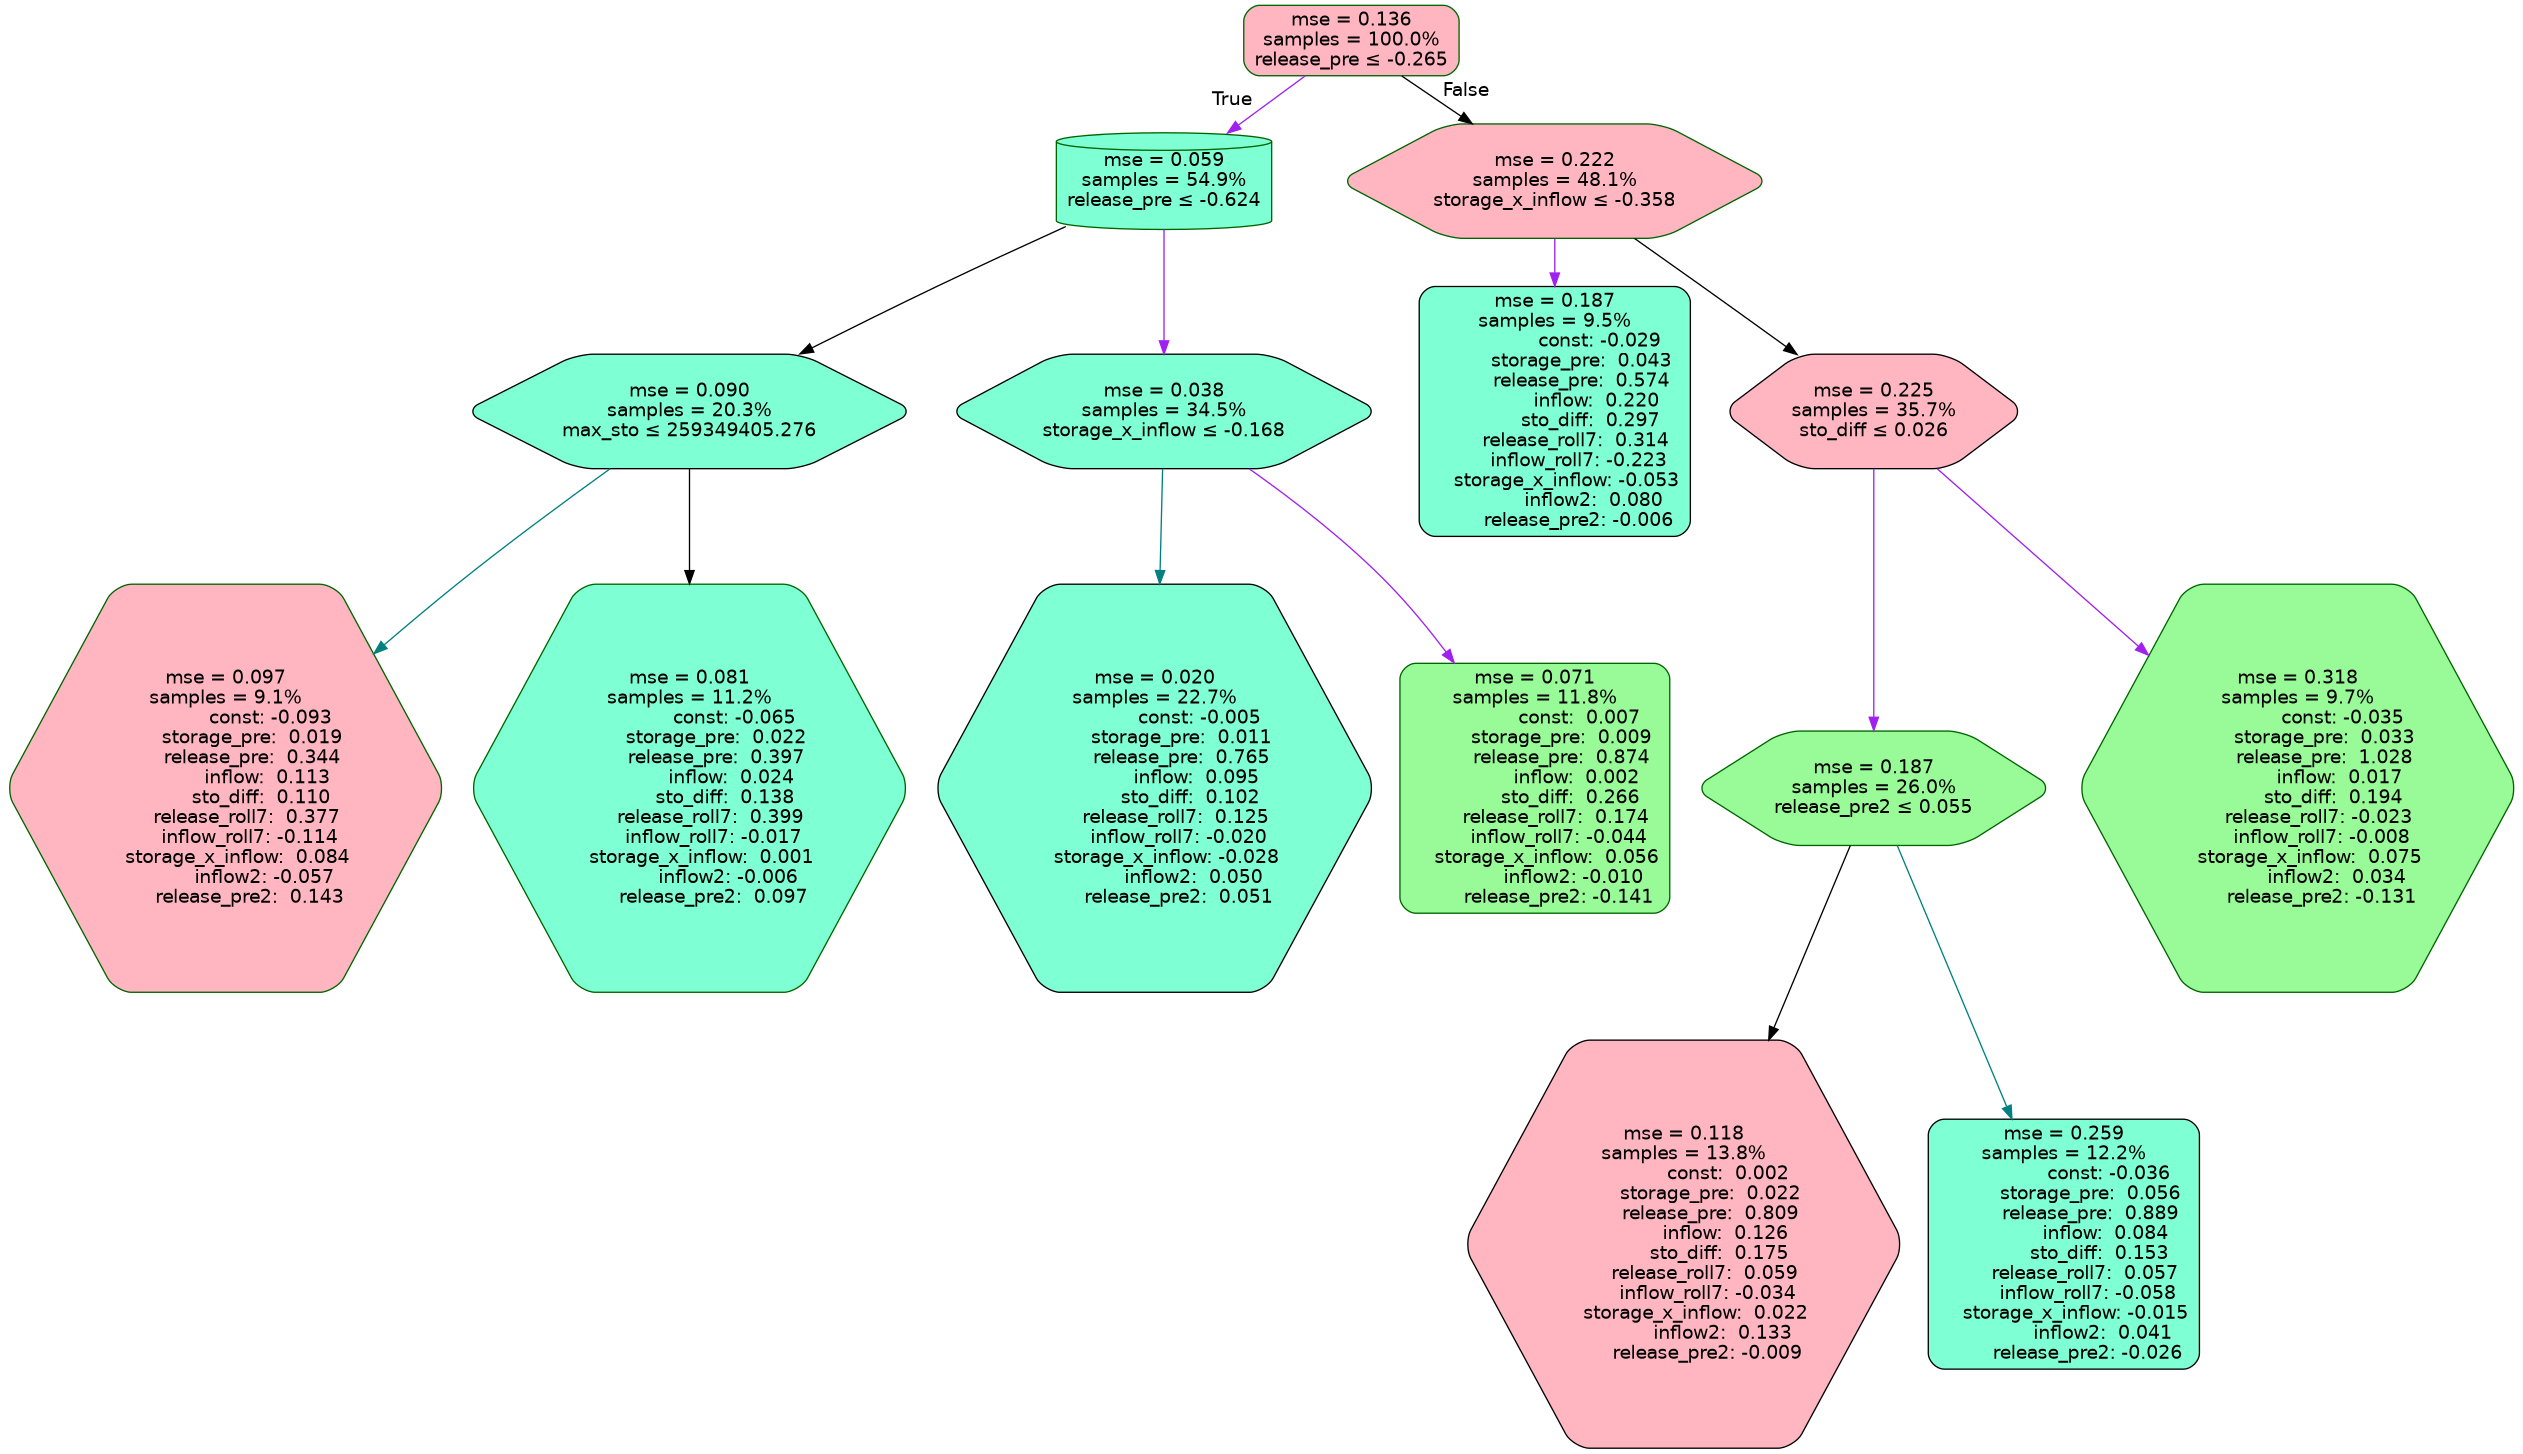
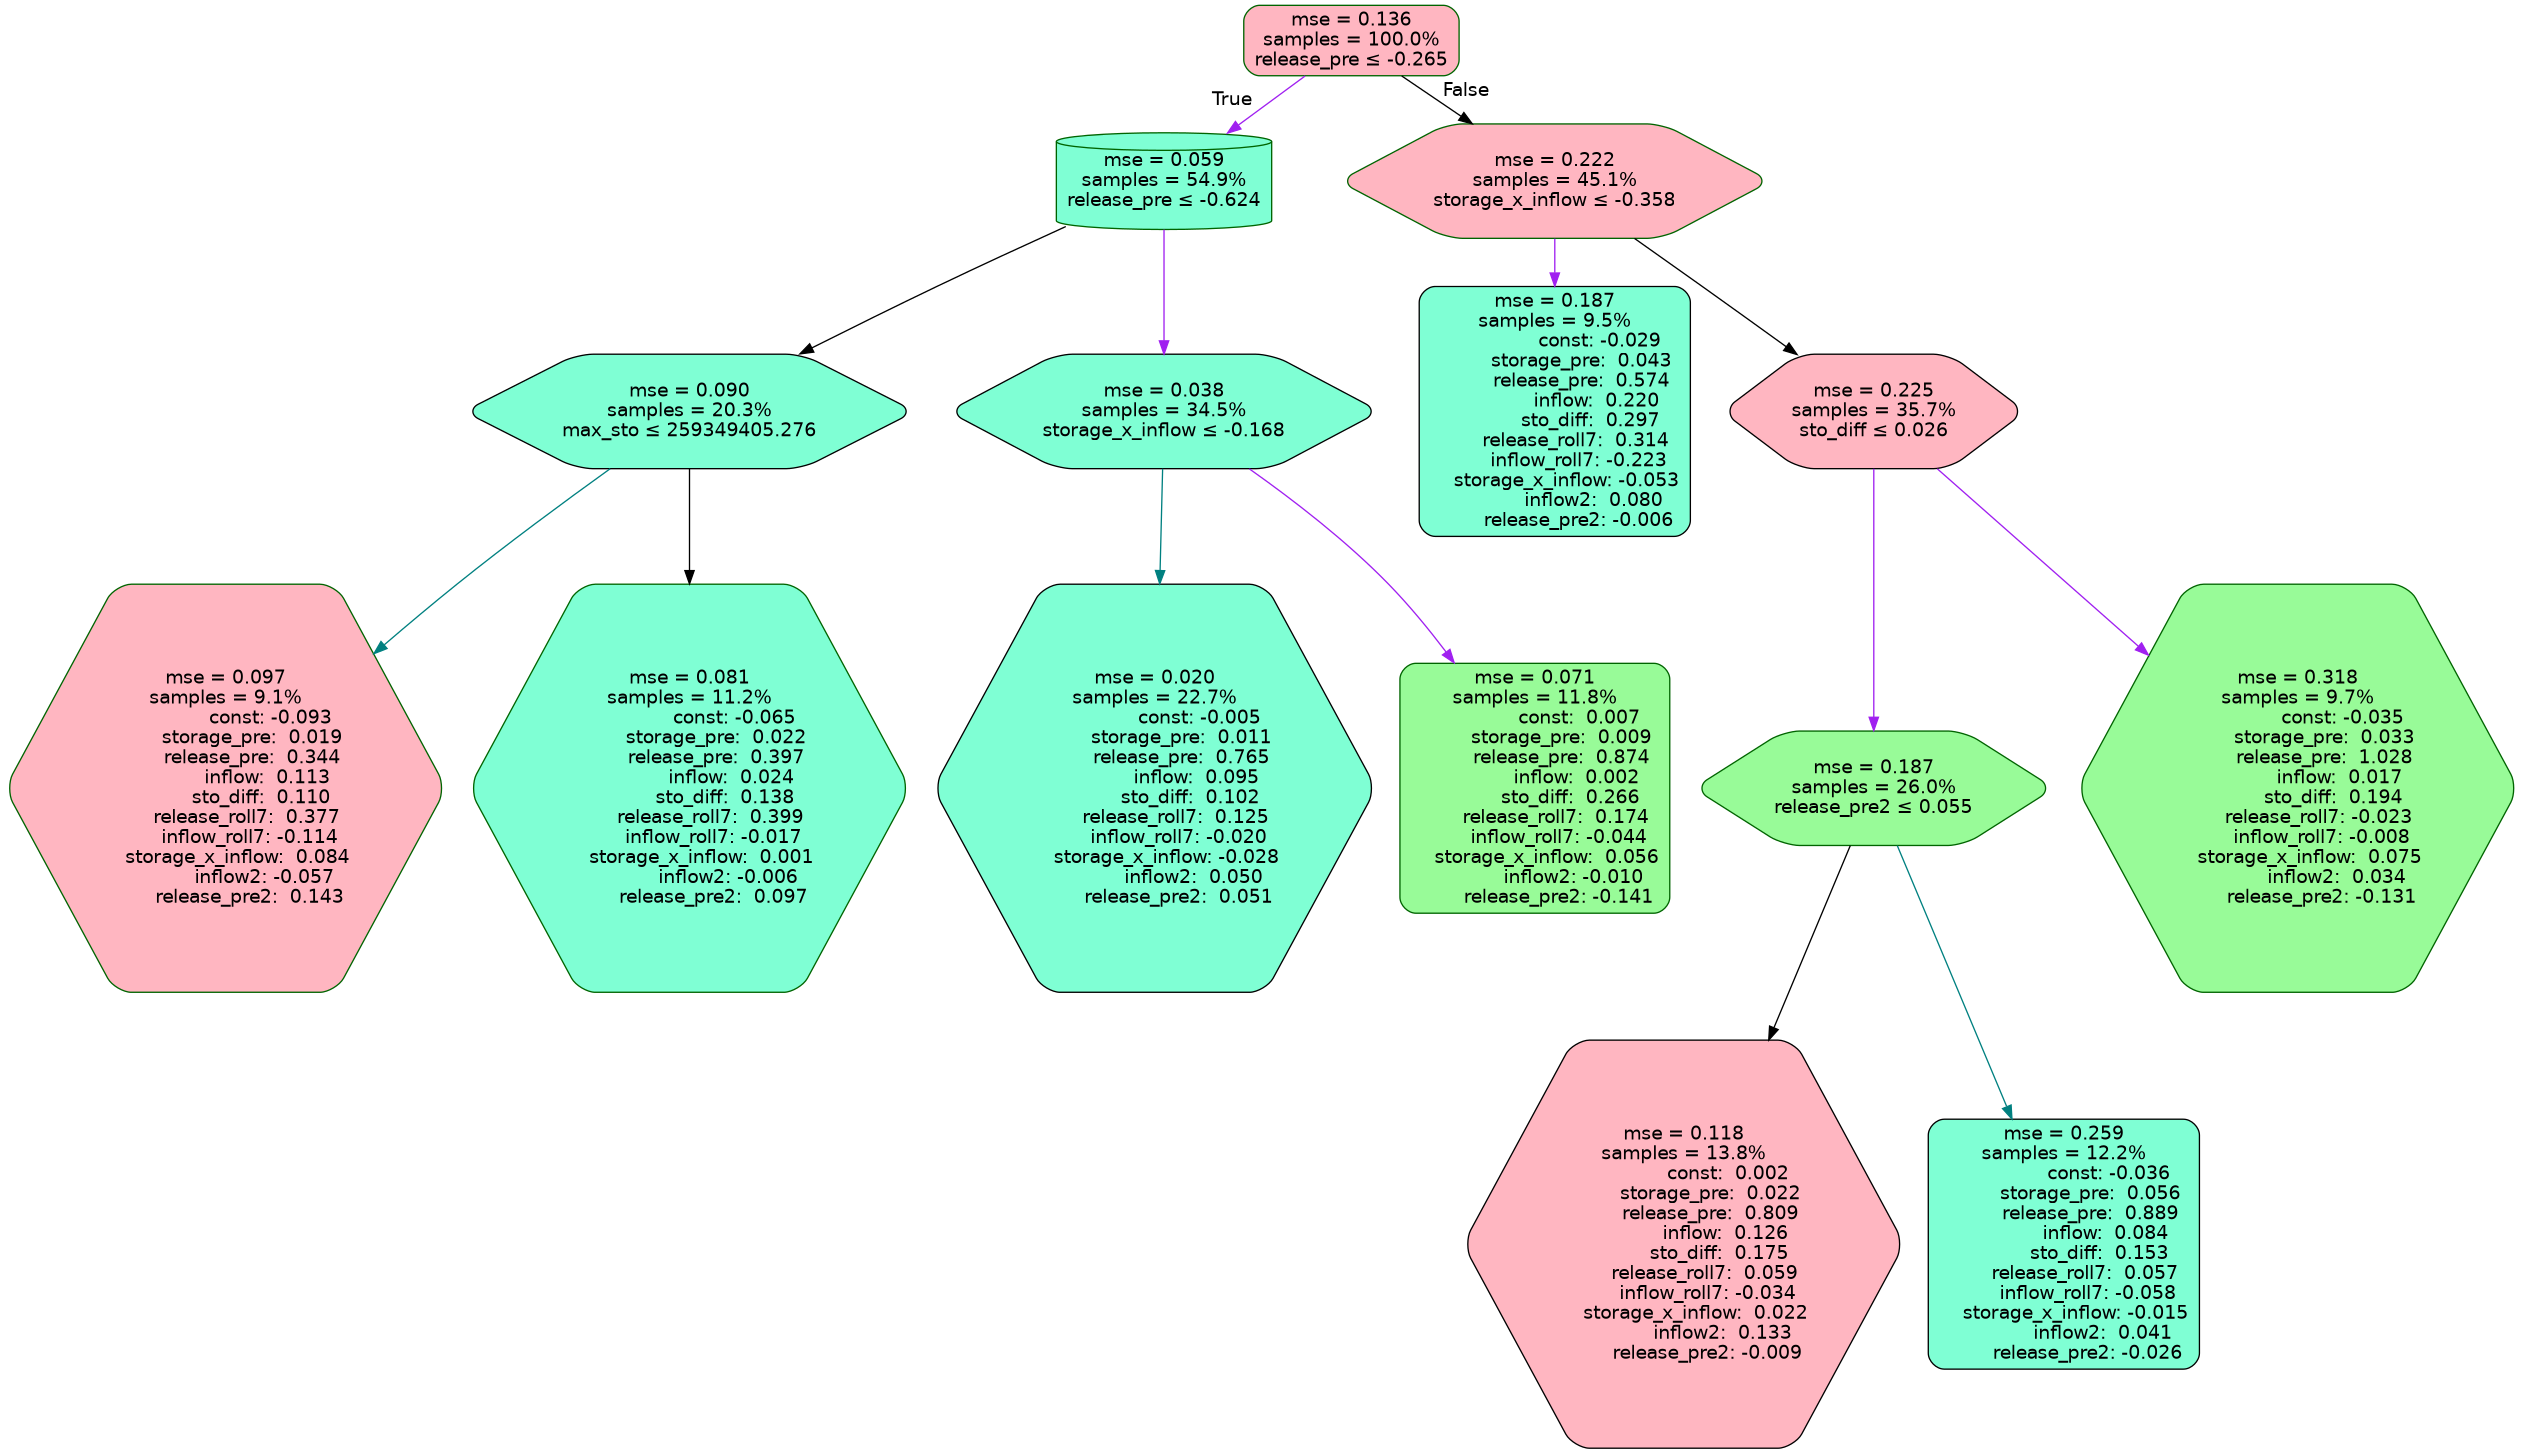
(1555, 181) -> (1555, 181)
